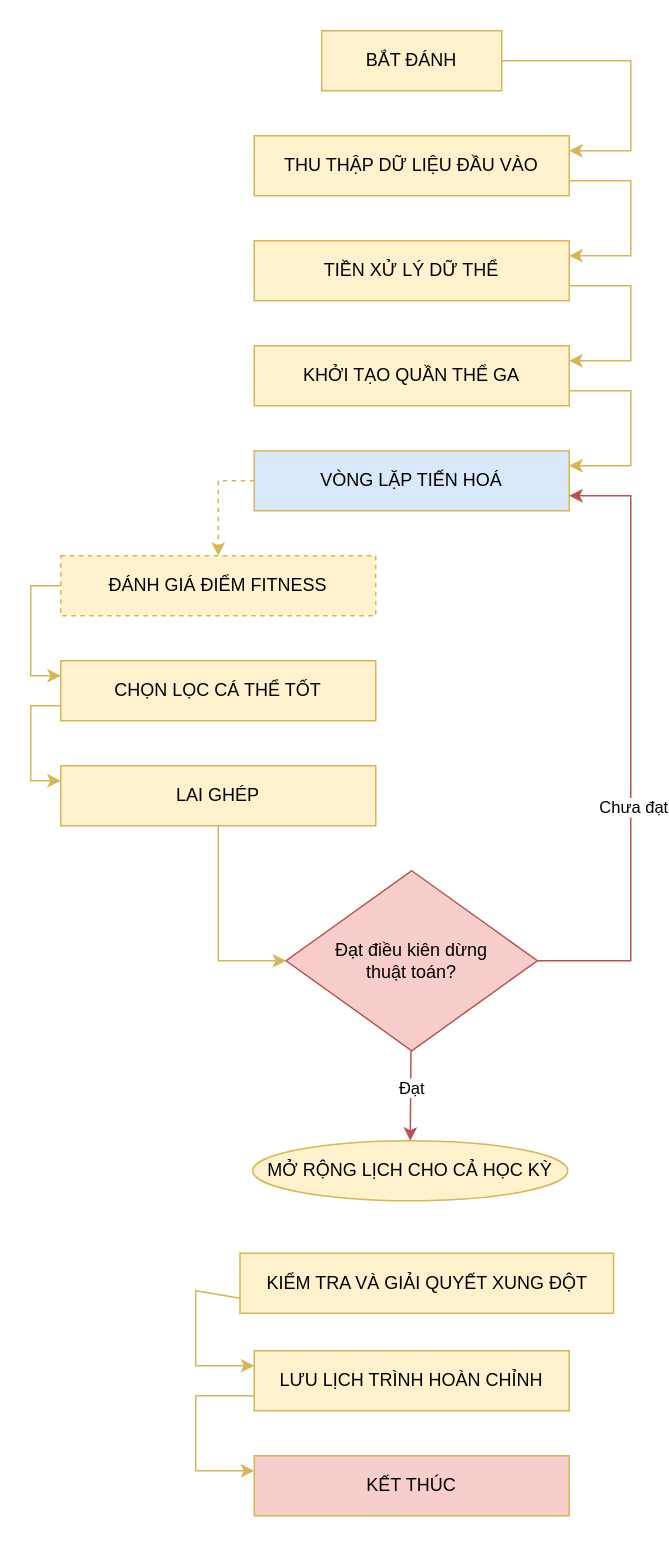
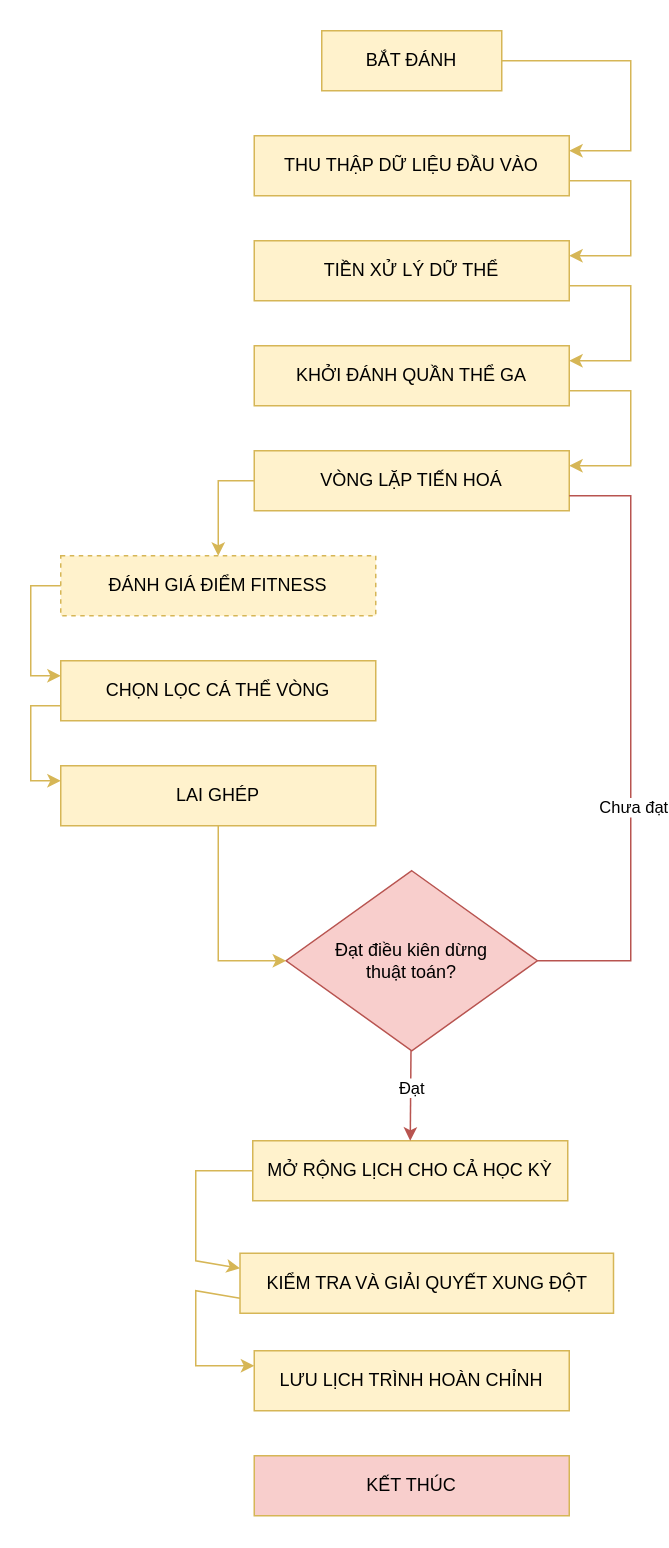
(412, 376) -> (412, 376)
(412, 481) -> (412, 481)
(218, 496) -> (218, 496)
(581, 496) -> (576, 496)
(218, 691) -> (218, 691)
(410, 1171) -> (410, 1171)
none -> (196, 1205)
(196, 1428) -> none
